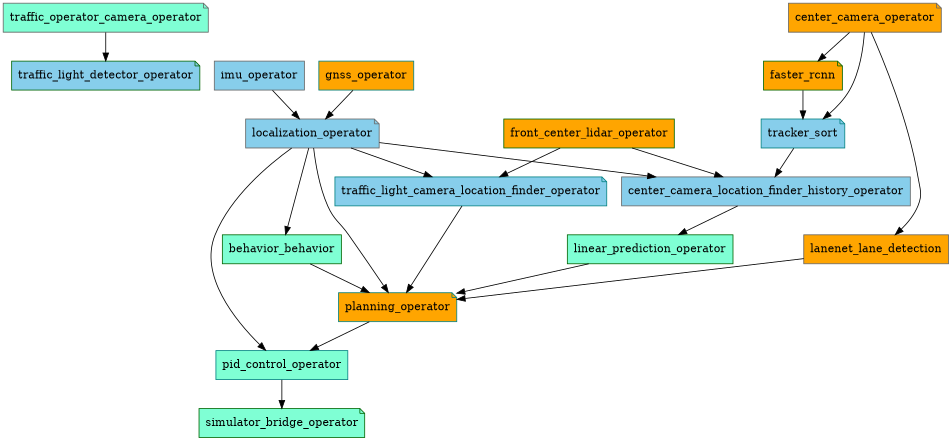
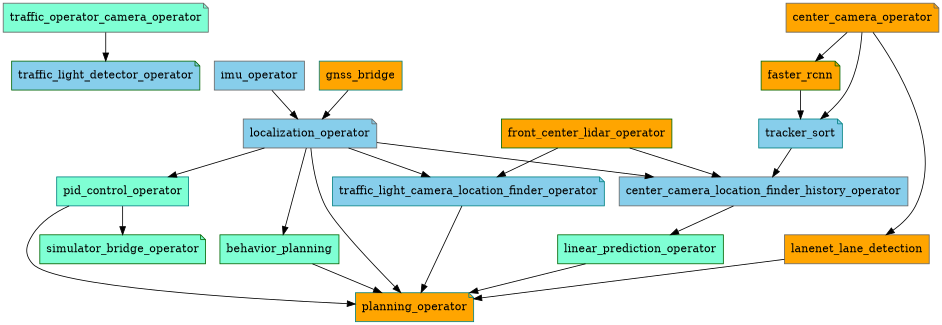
(366, 76) -> (361, 76)
(282, 249) -> (279, 249)
(344, 334) -> (149, 289)
